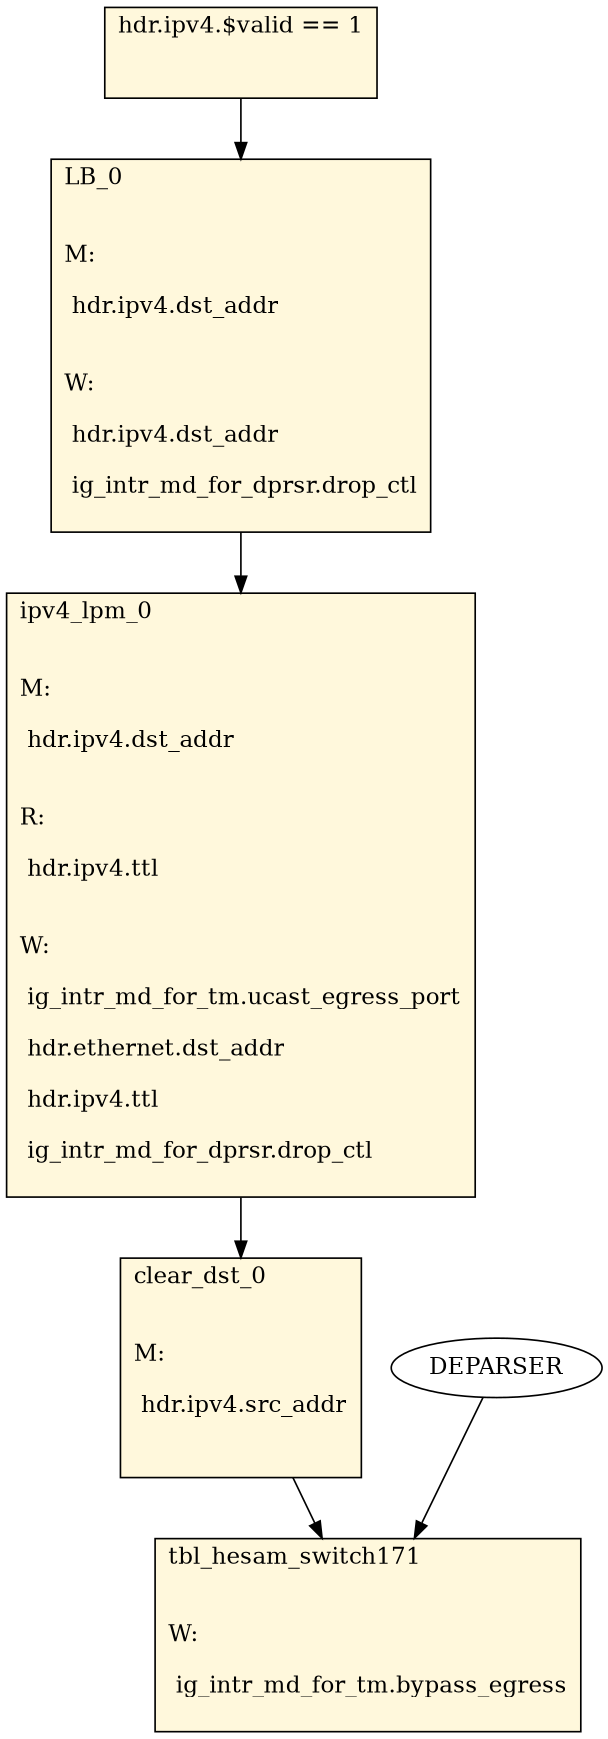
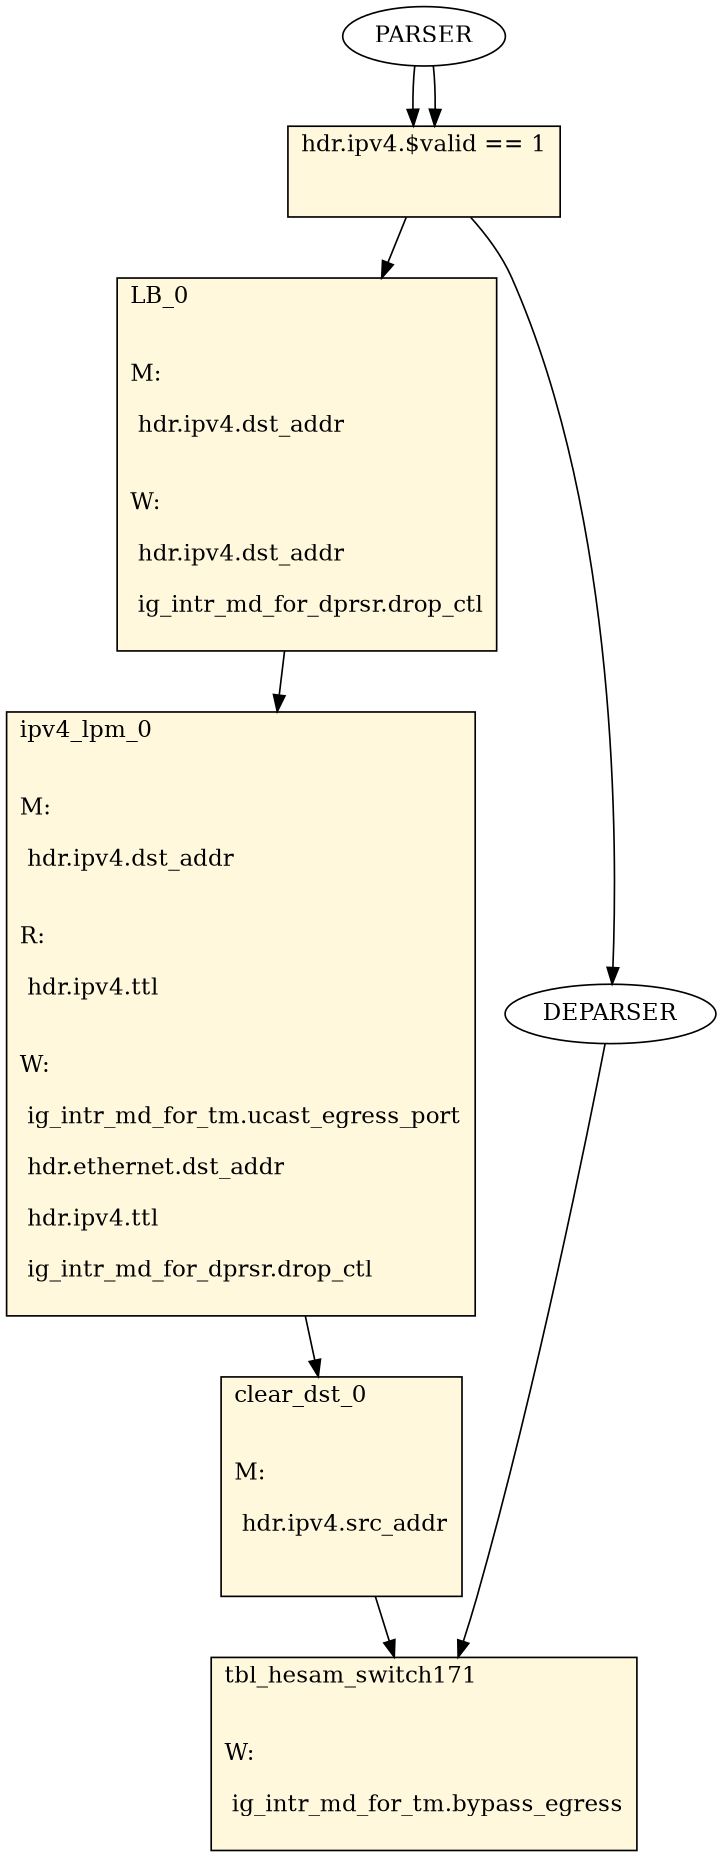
none -> (424, 36)
none -> (593, 581)
